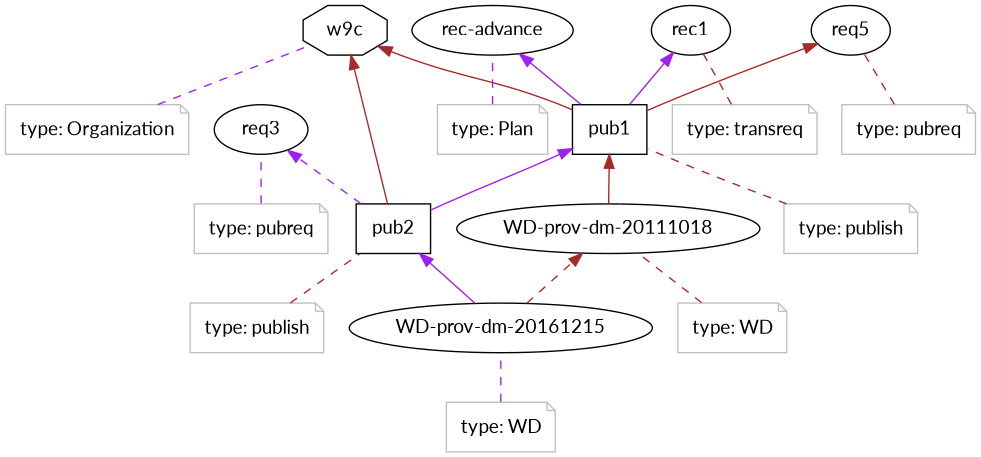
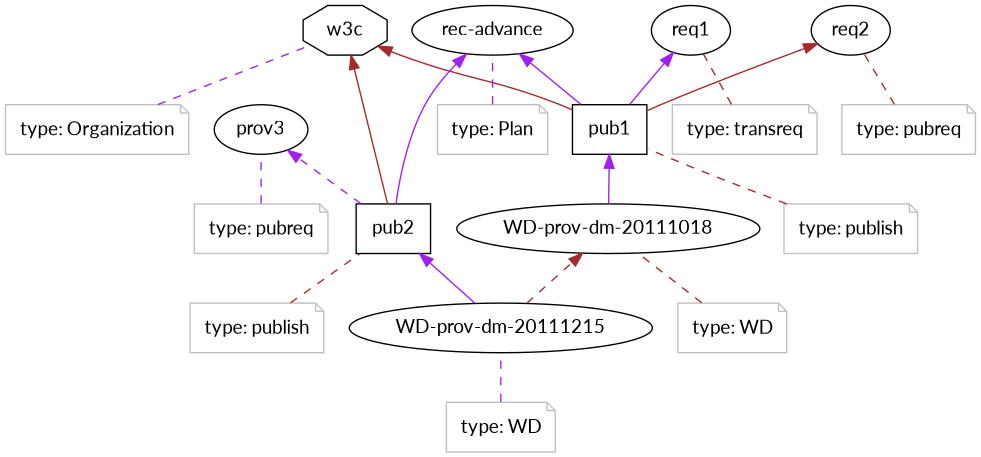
(345, 30) -> (345, 30)
(691, 30) -> (691, 30)
(851, 30) -> (851, 30)
(261, 130) -> (261, 130)
(495, 182) -> (414, 128)
(609, 186) -> (609, 186)
(501, 328) -> (501, 328)
